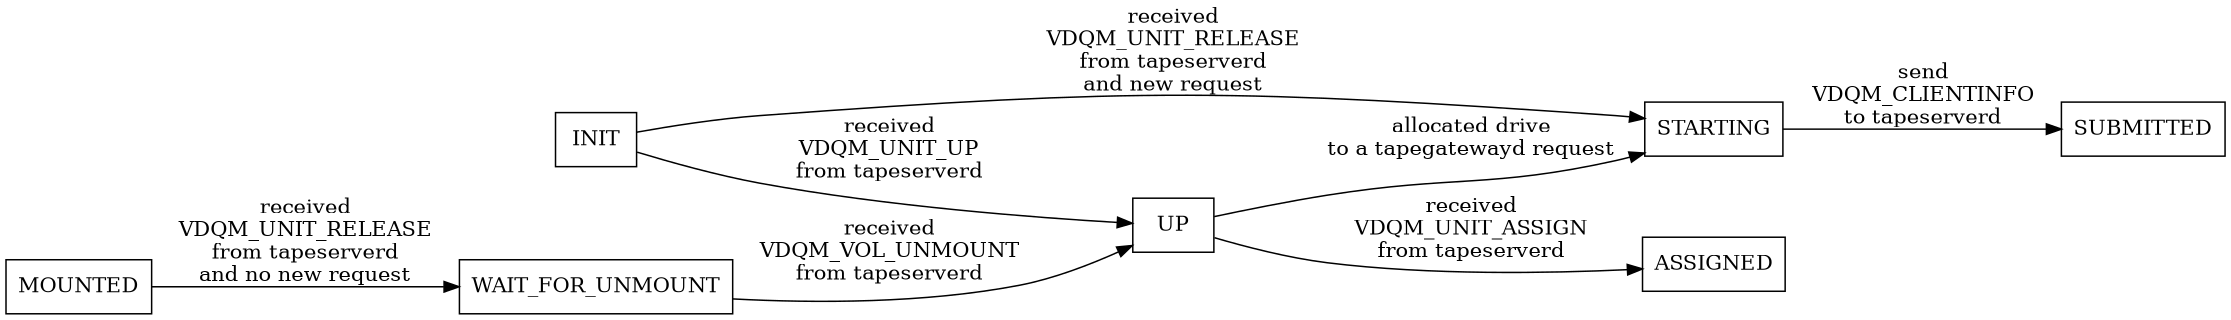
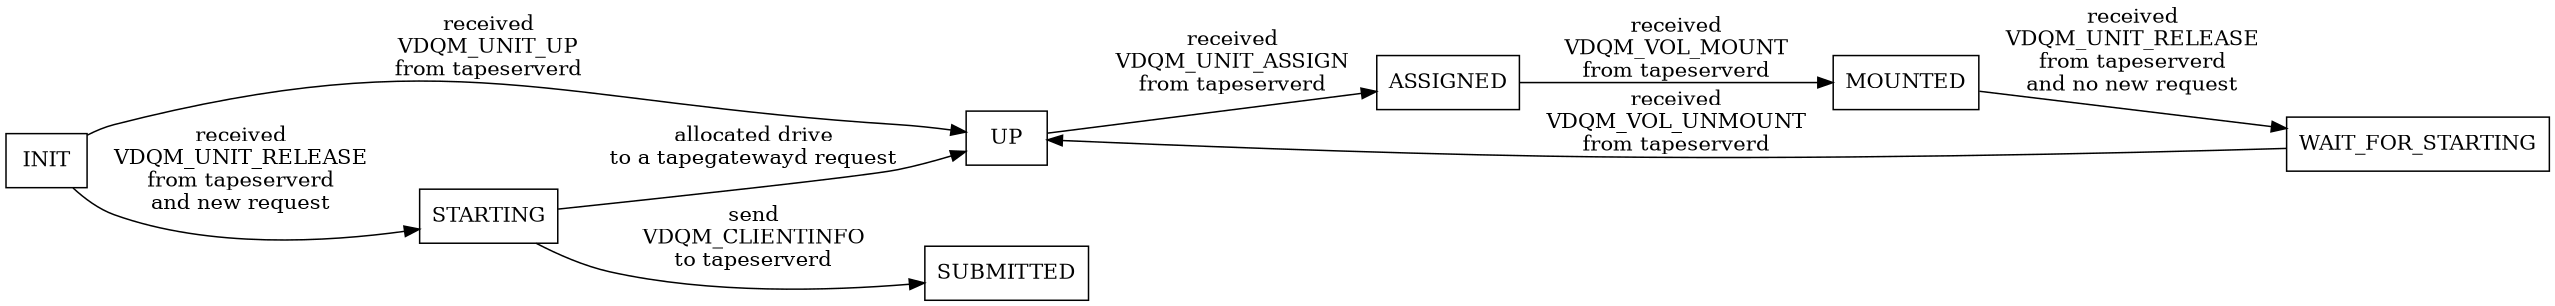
none -> (1669, 83)
(1422, 184) -> (756, 188)
(596, 287) -> (2418, 144)
